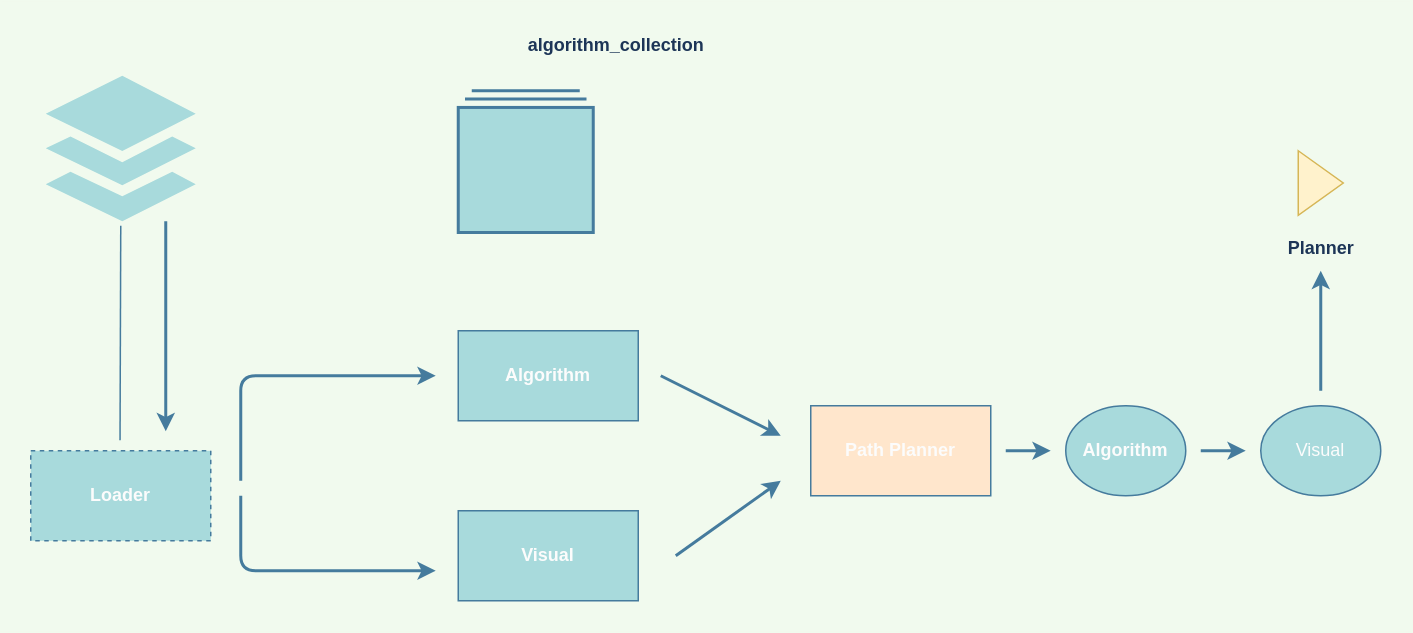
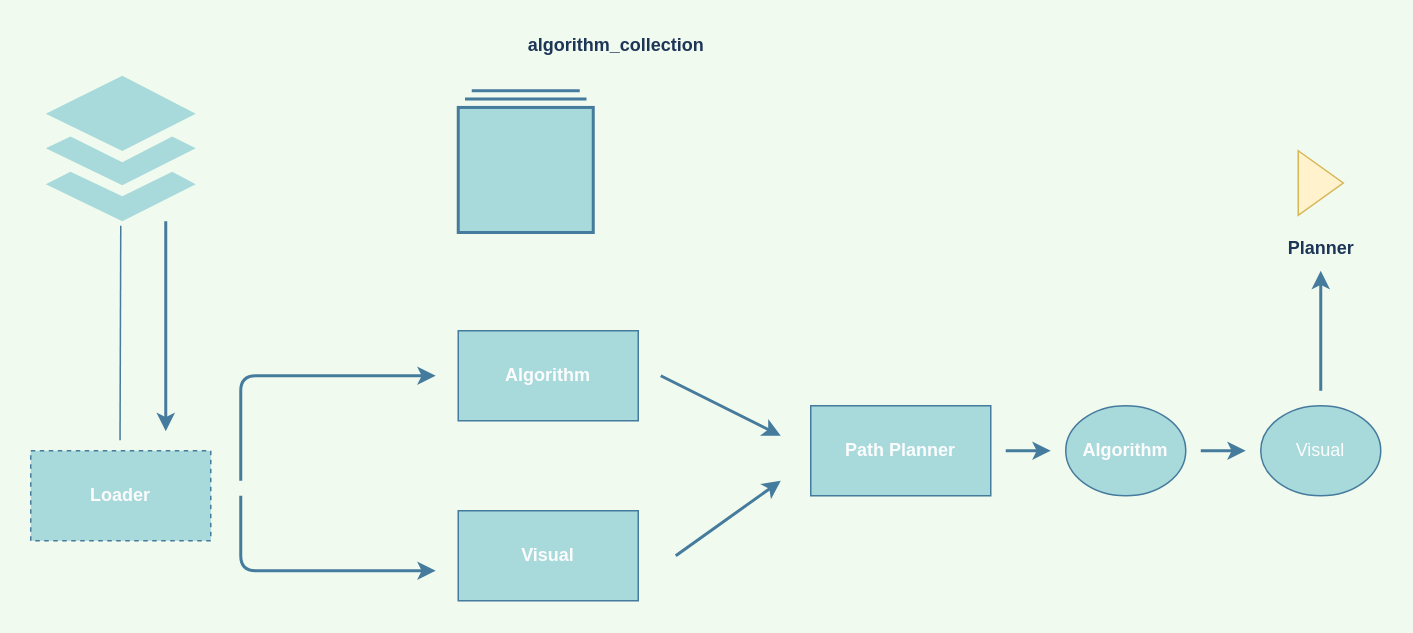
(901, 451) -> (901, 451)
